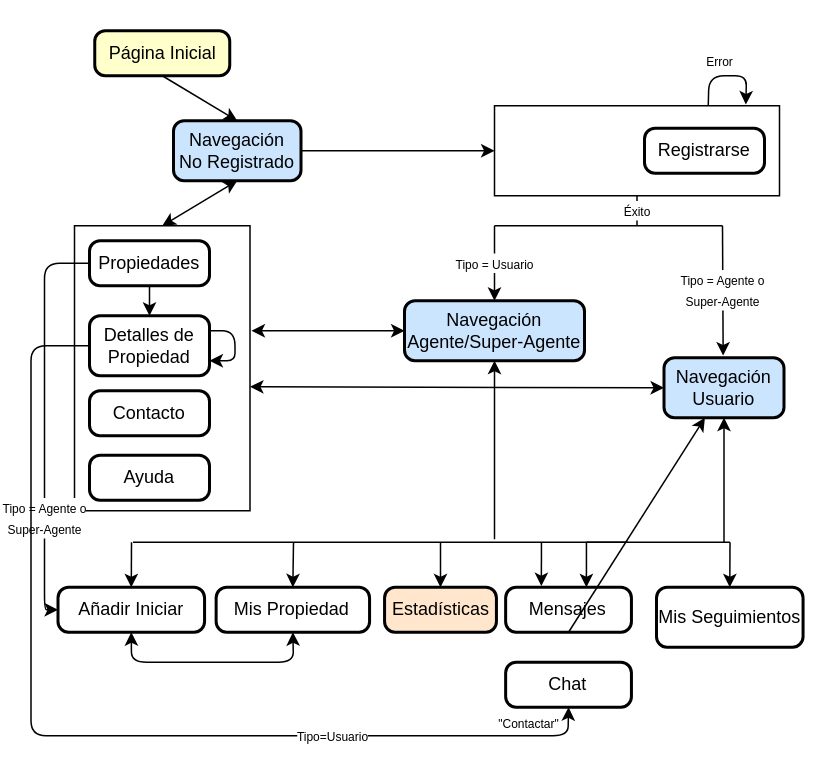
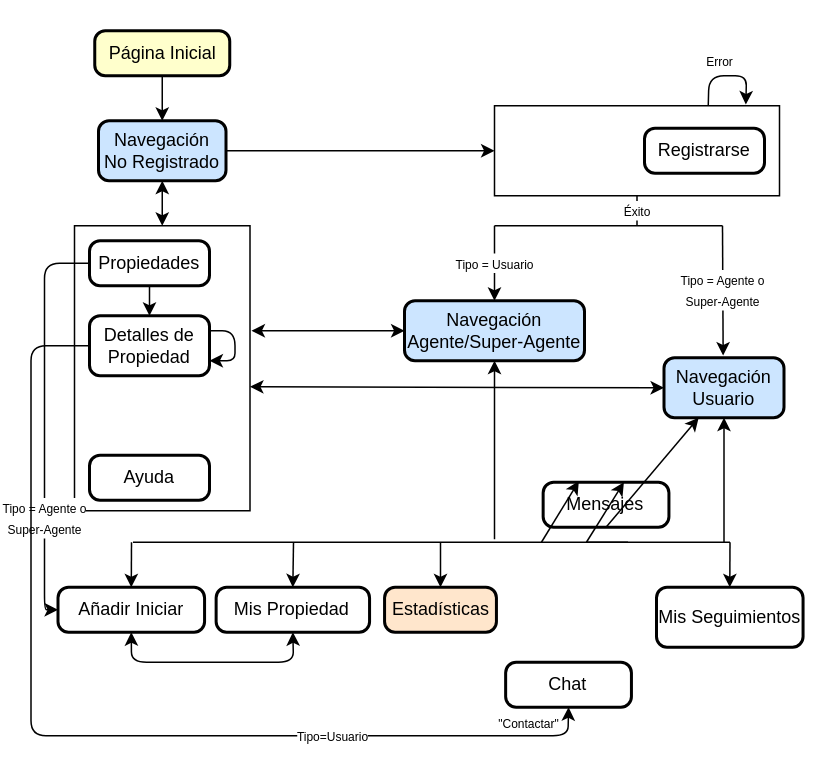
(237, 151) -> (162, 151)
(149, 413) -> none
(568, 610) -> (606, 505)
